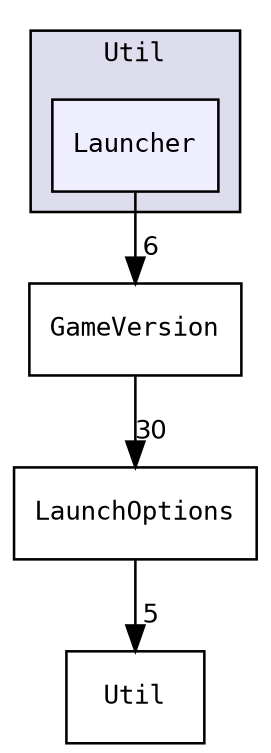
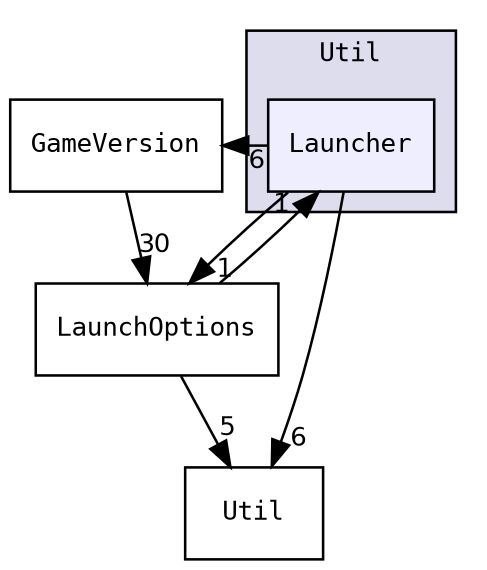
none -> (247, 228)
none -> (260, 248)
none -> (317, 318)
